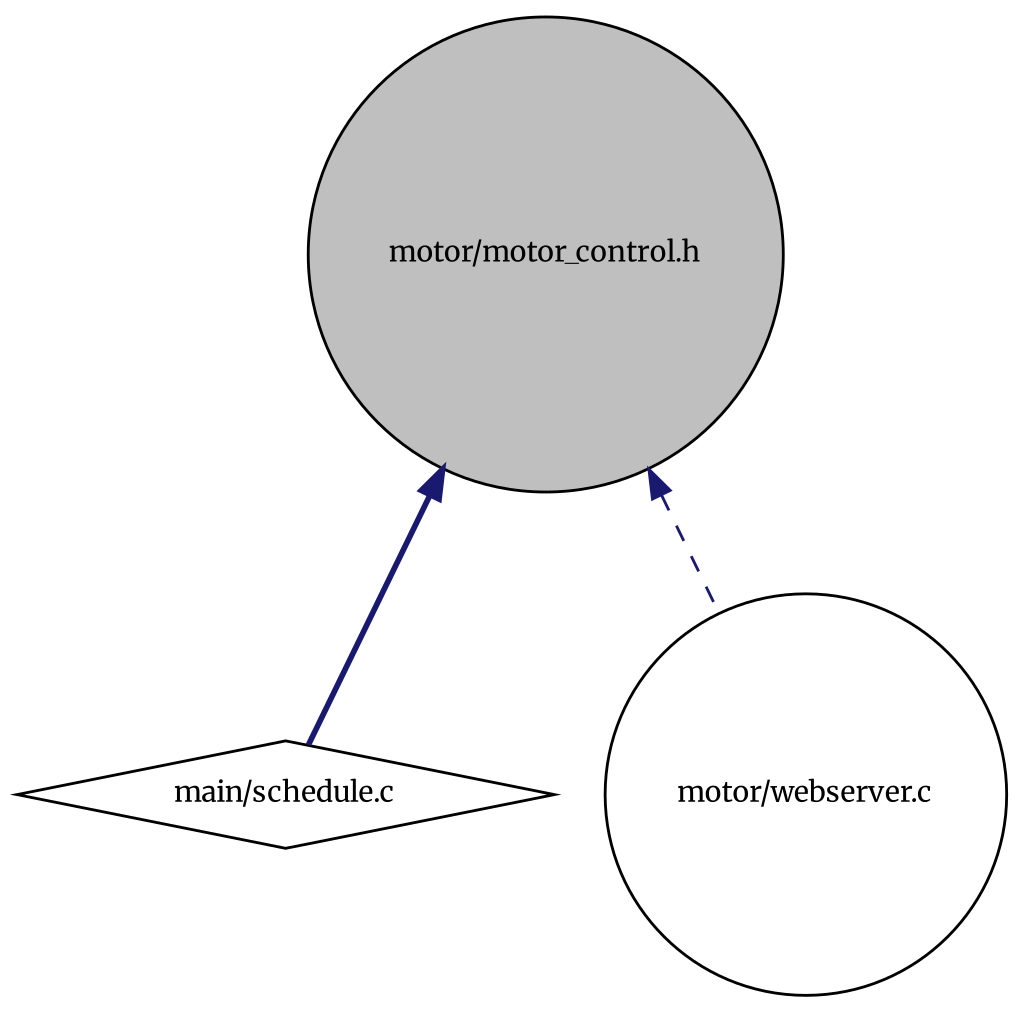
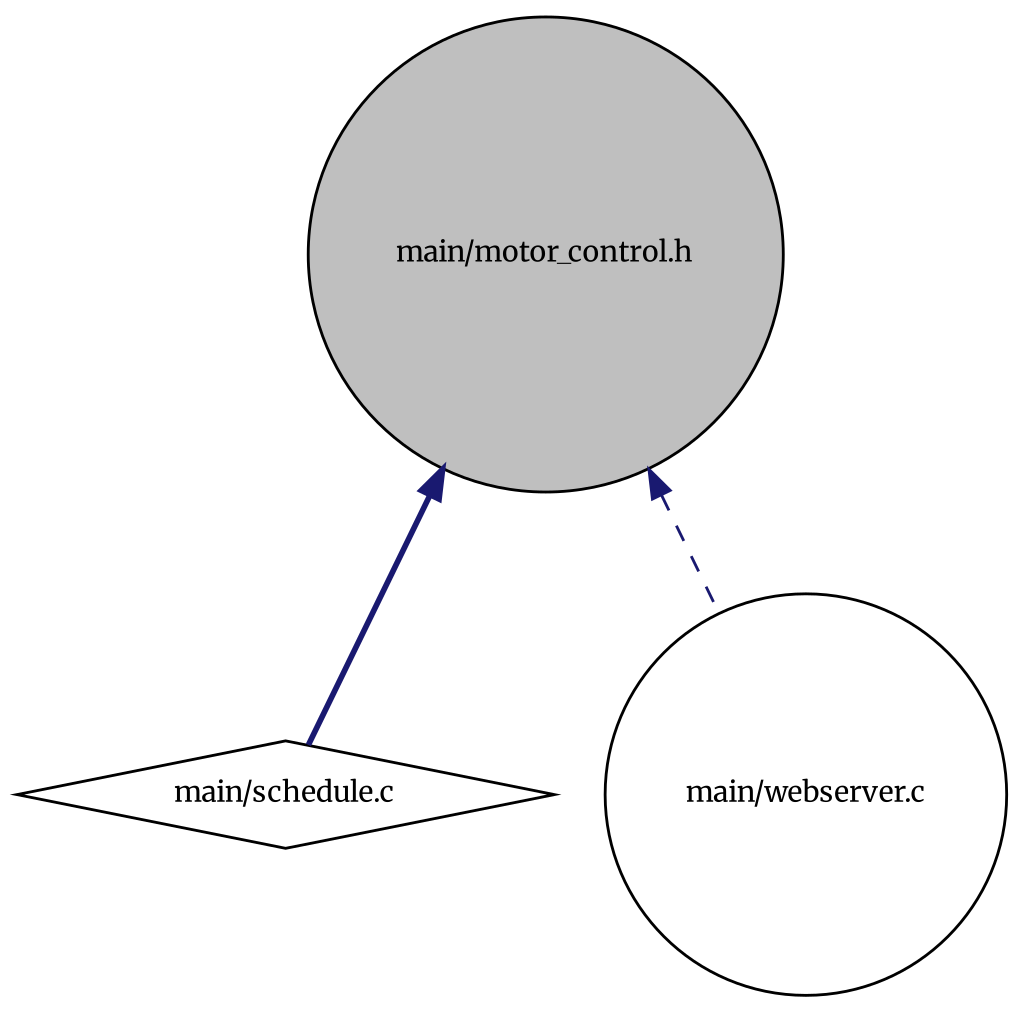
(546, 254) -> (546, 254)
(806, 795) -> (806, 795)
